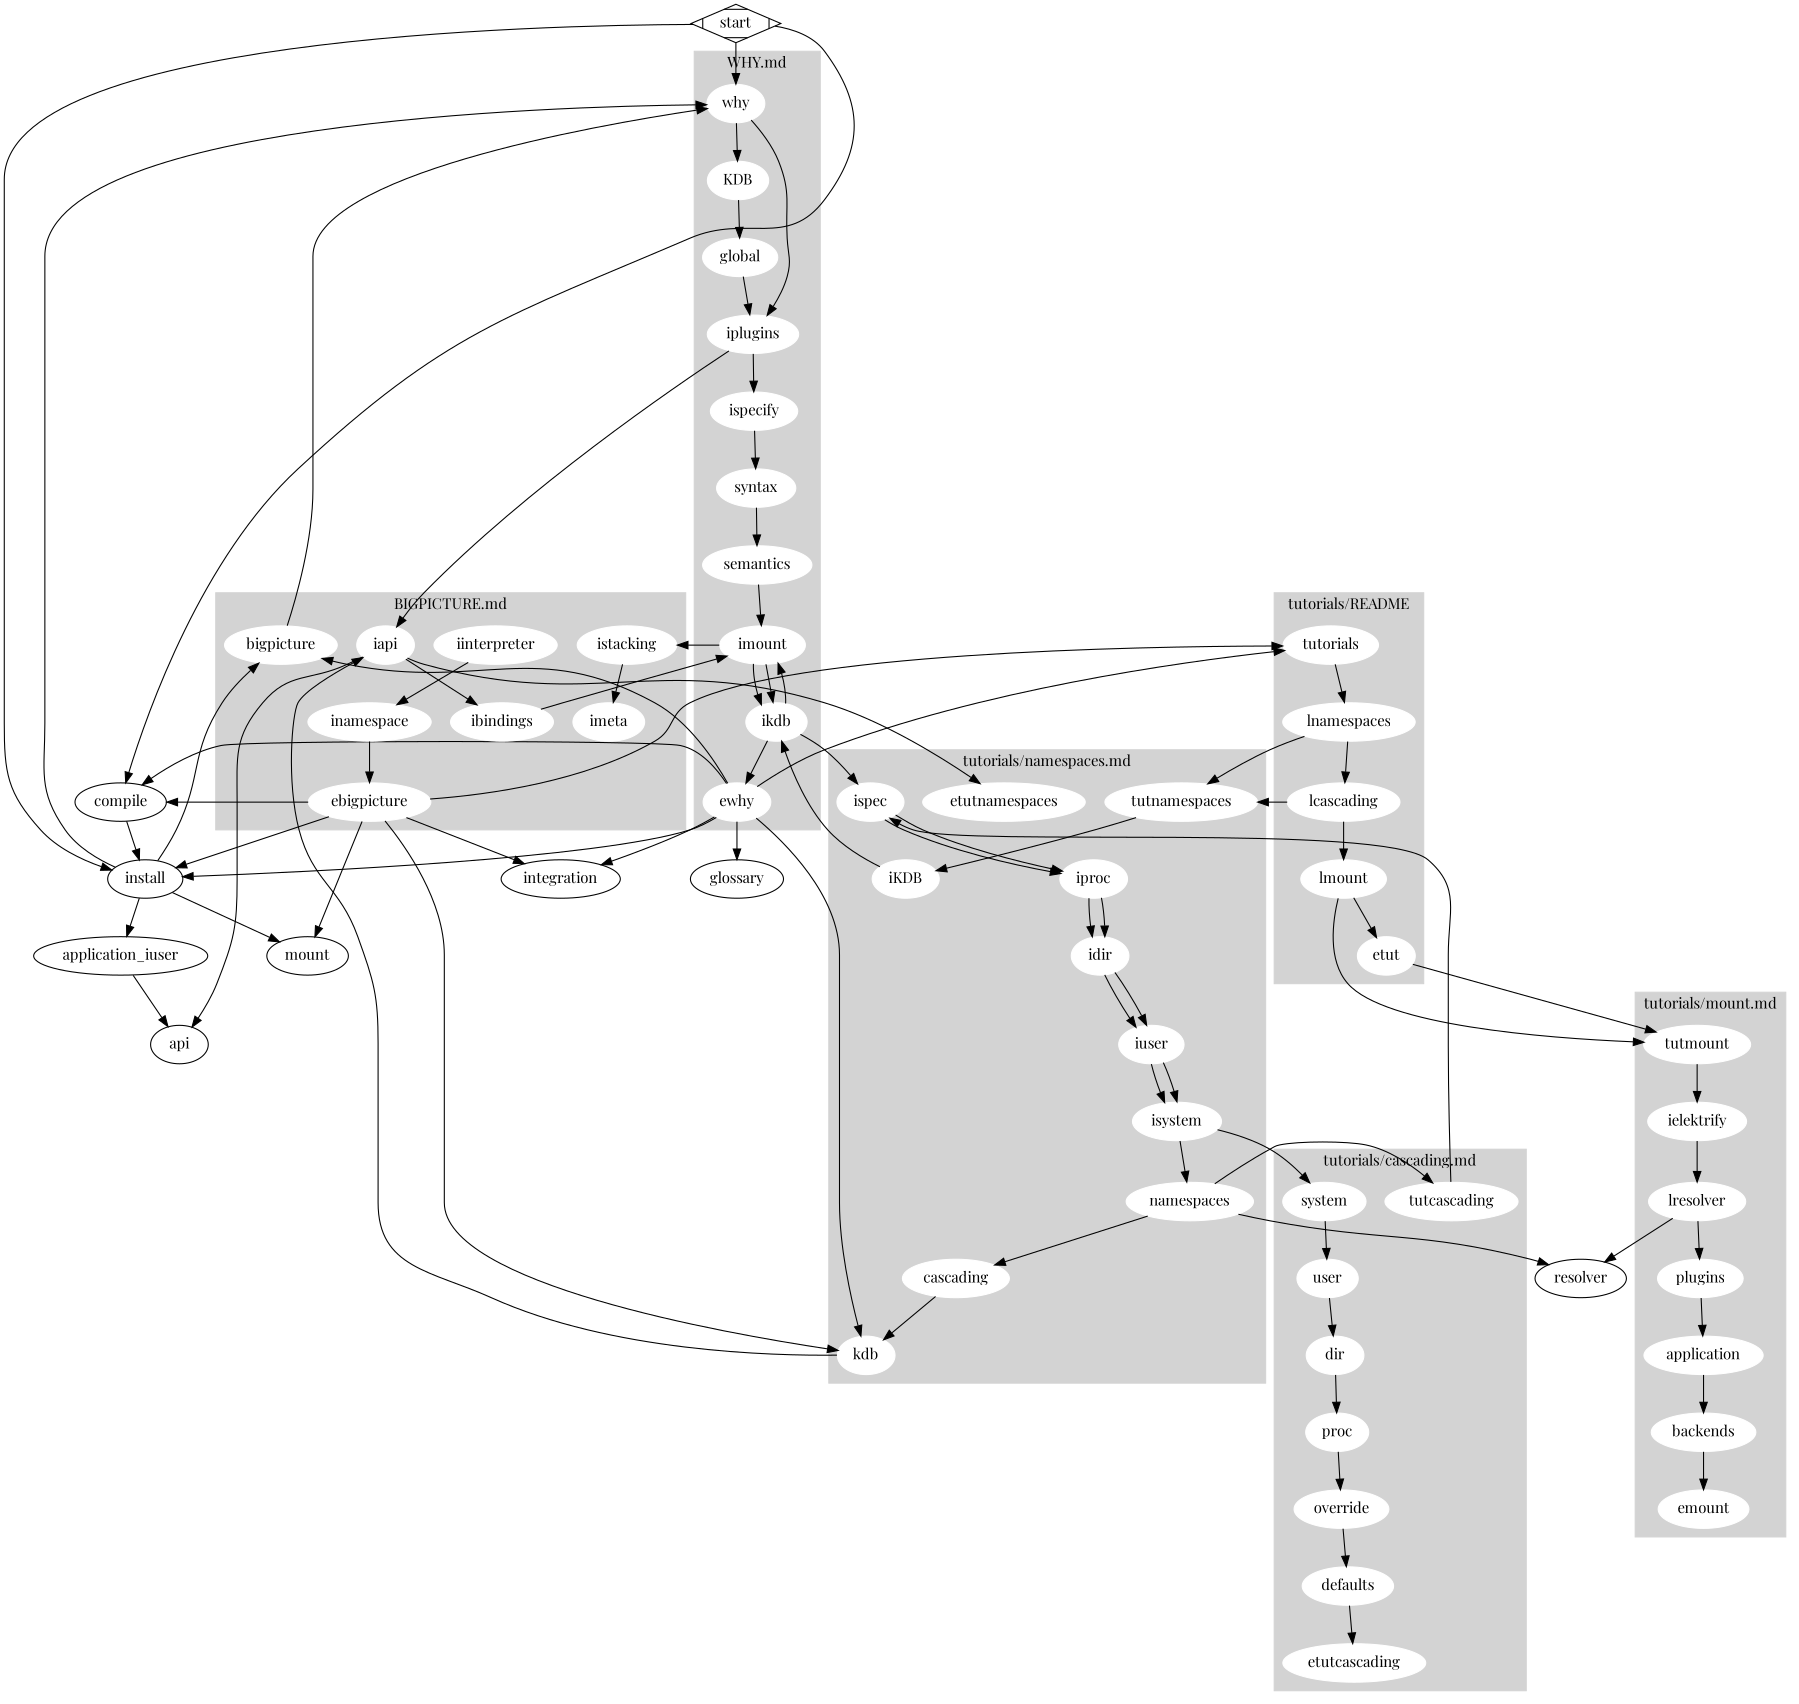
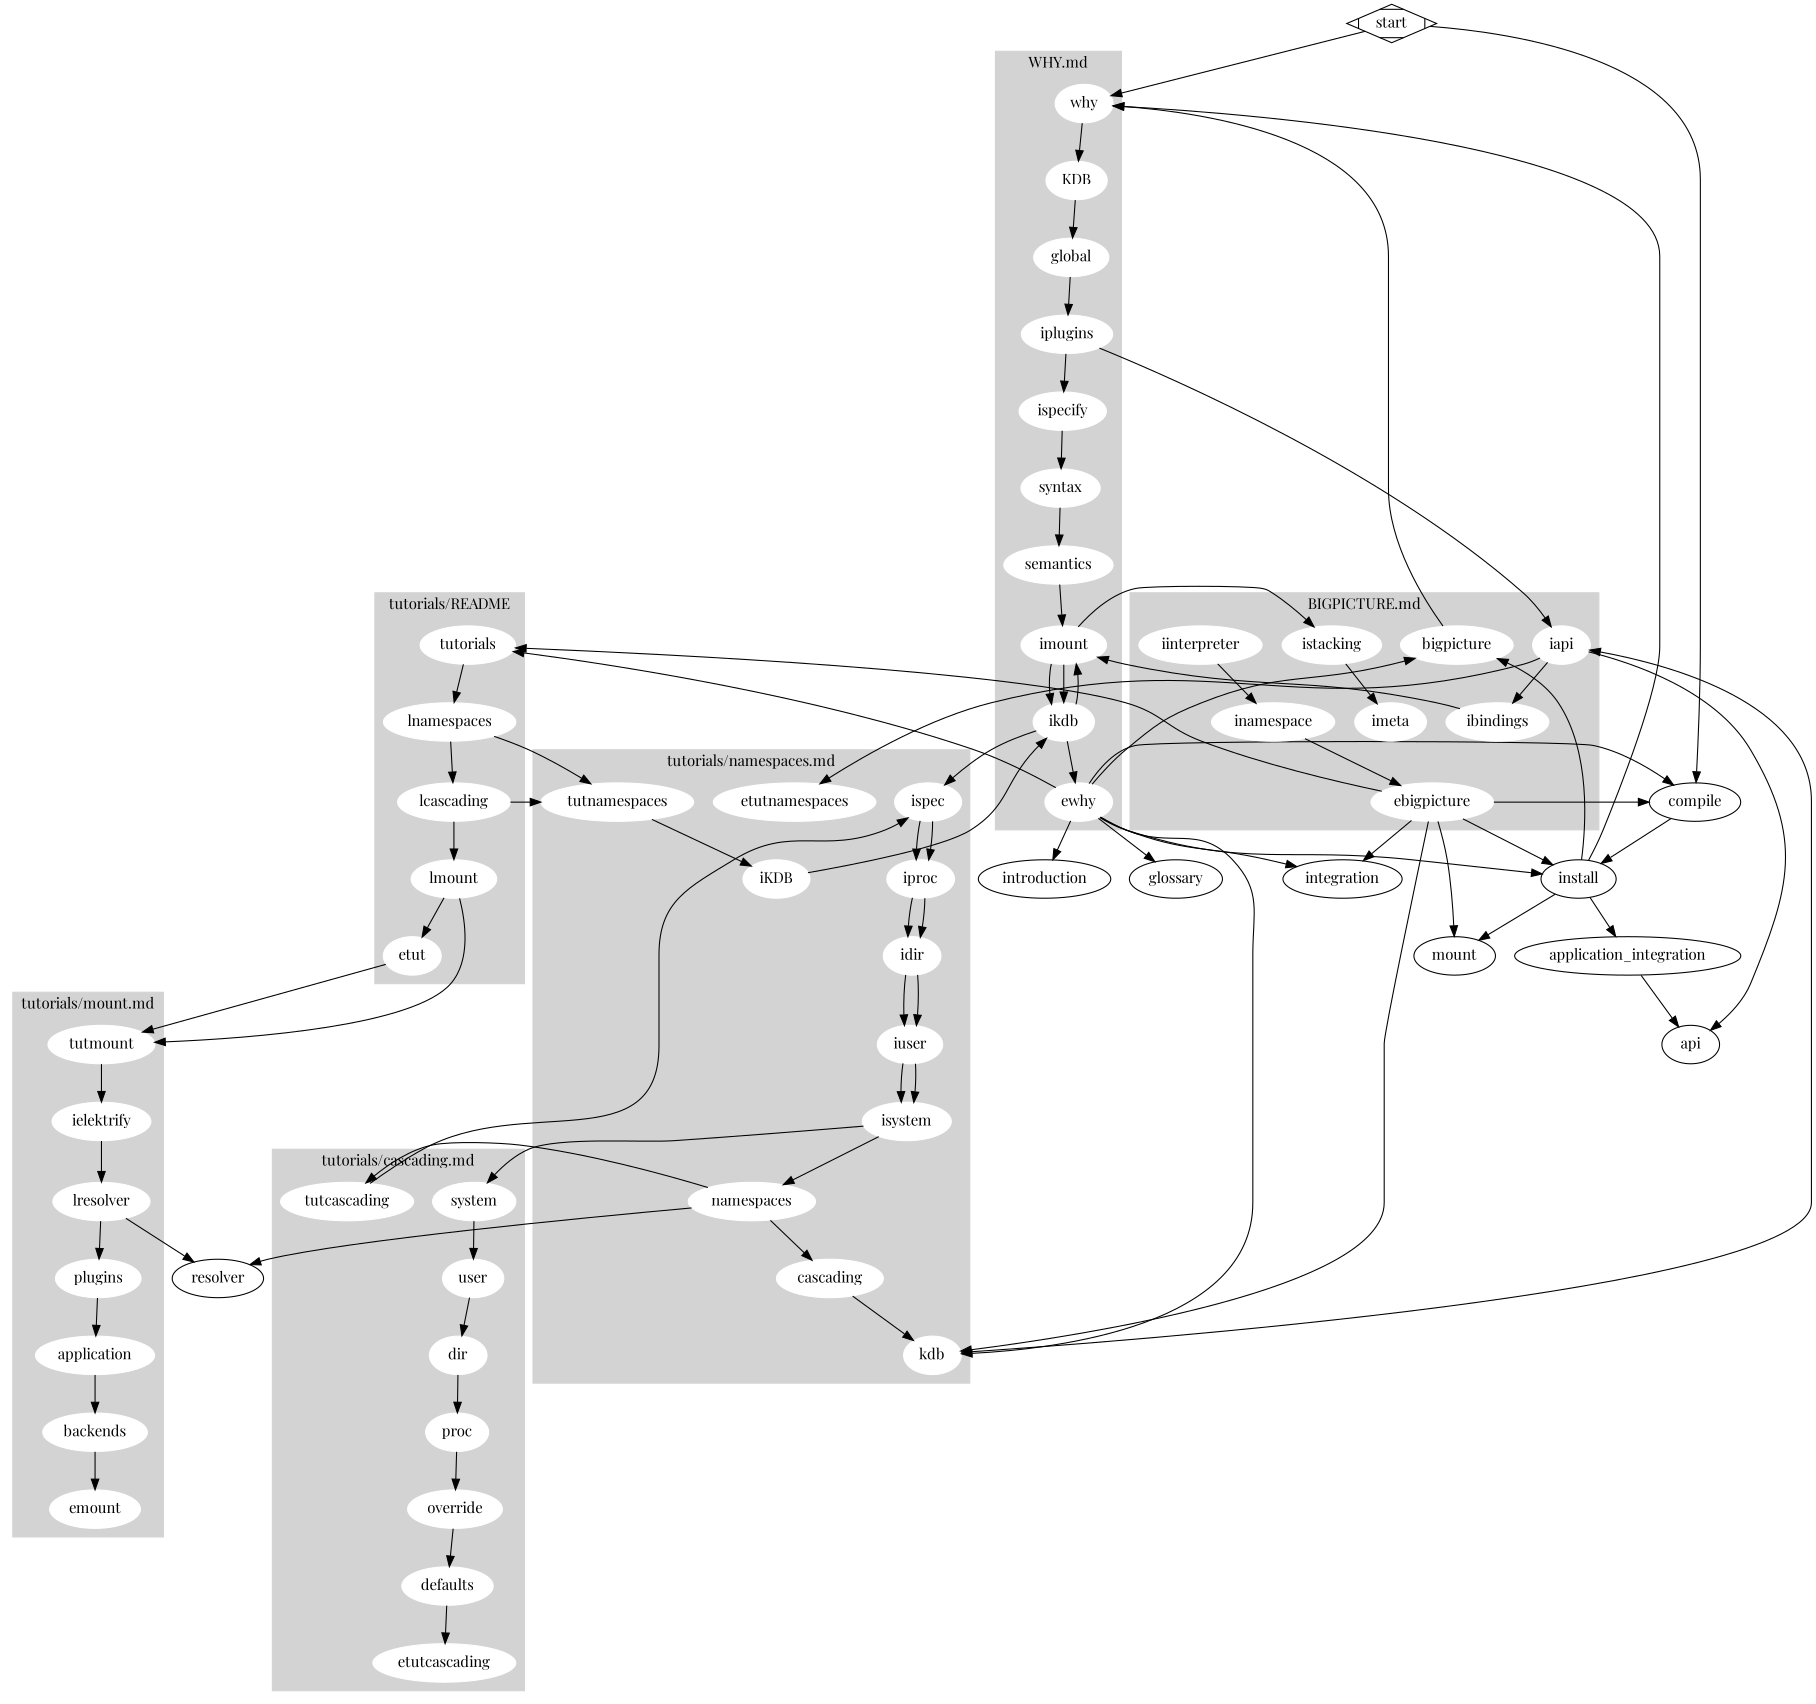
(5, 178) -> none
(787, 210) -> none
none -> (1045, 879)
(121, 956) -> (1628, 956)
